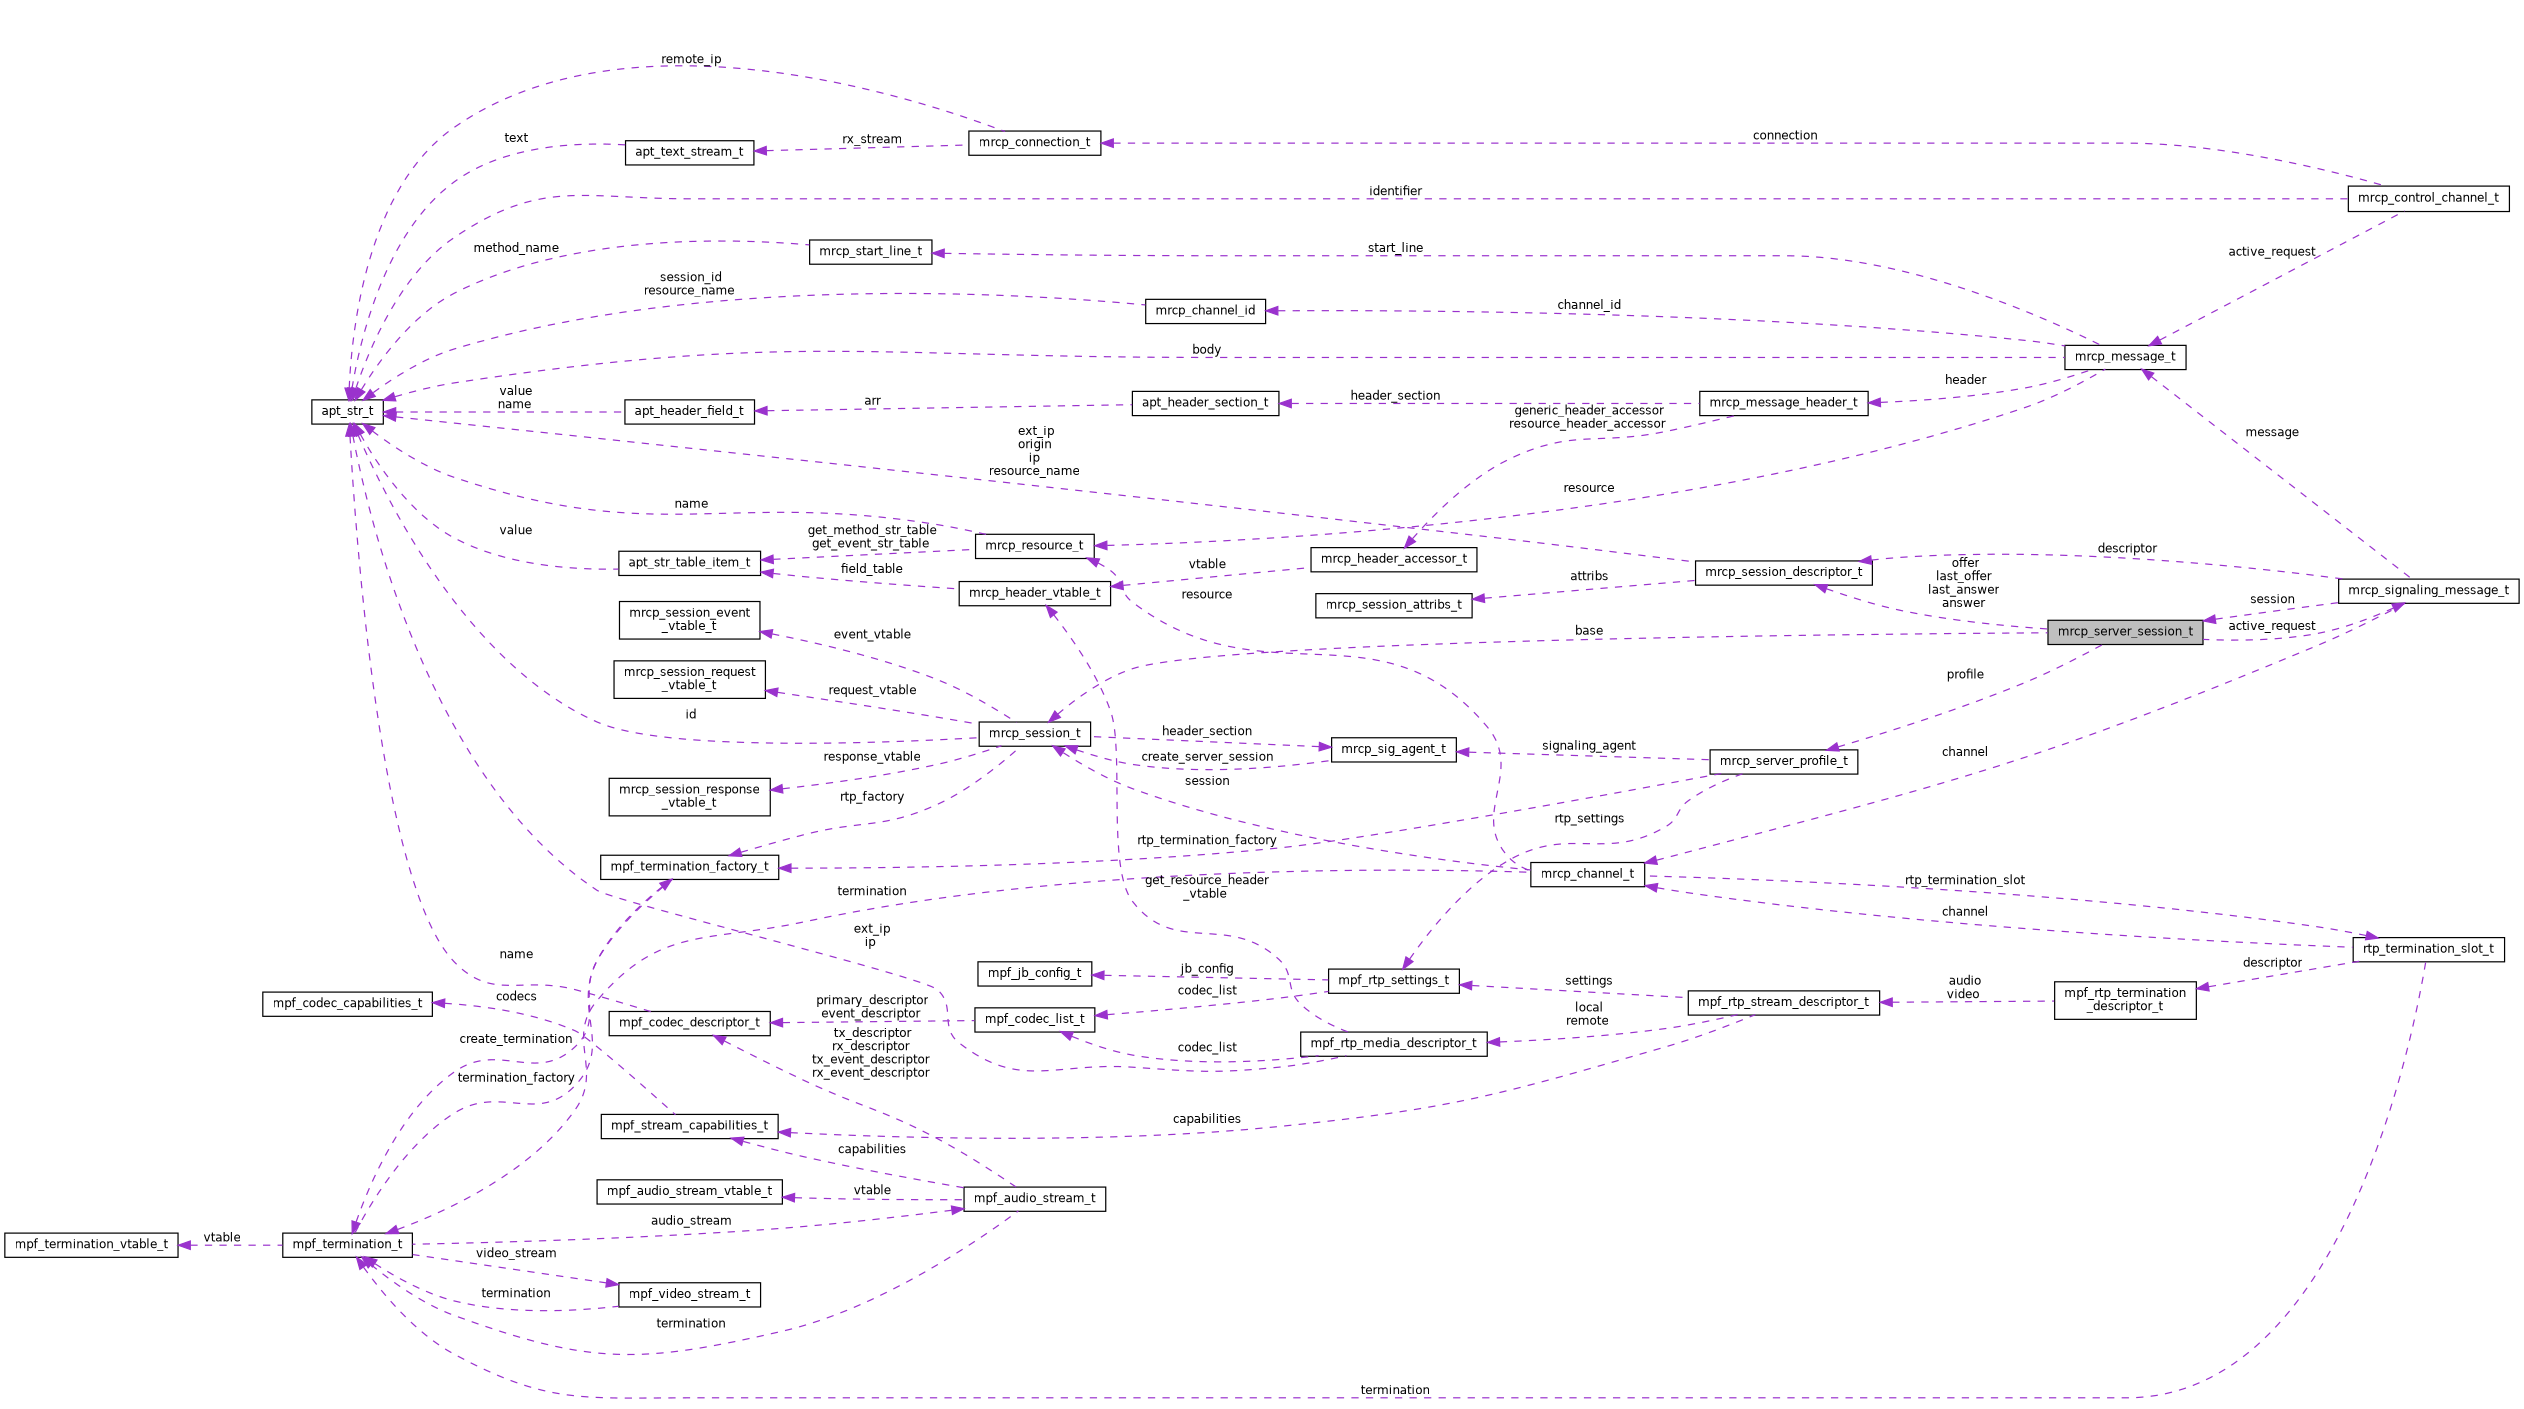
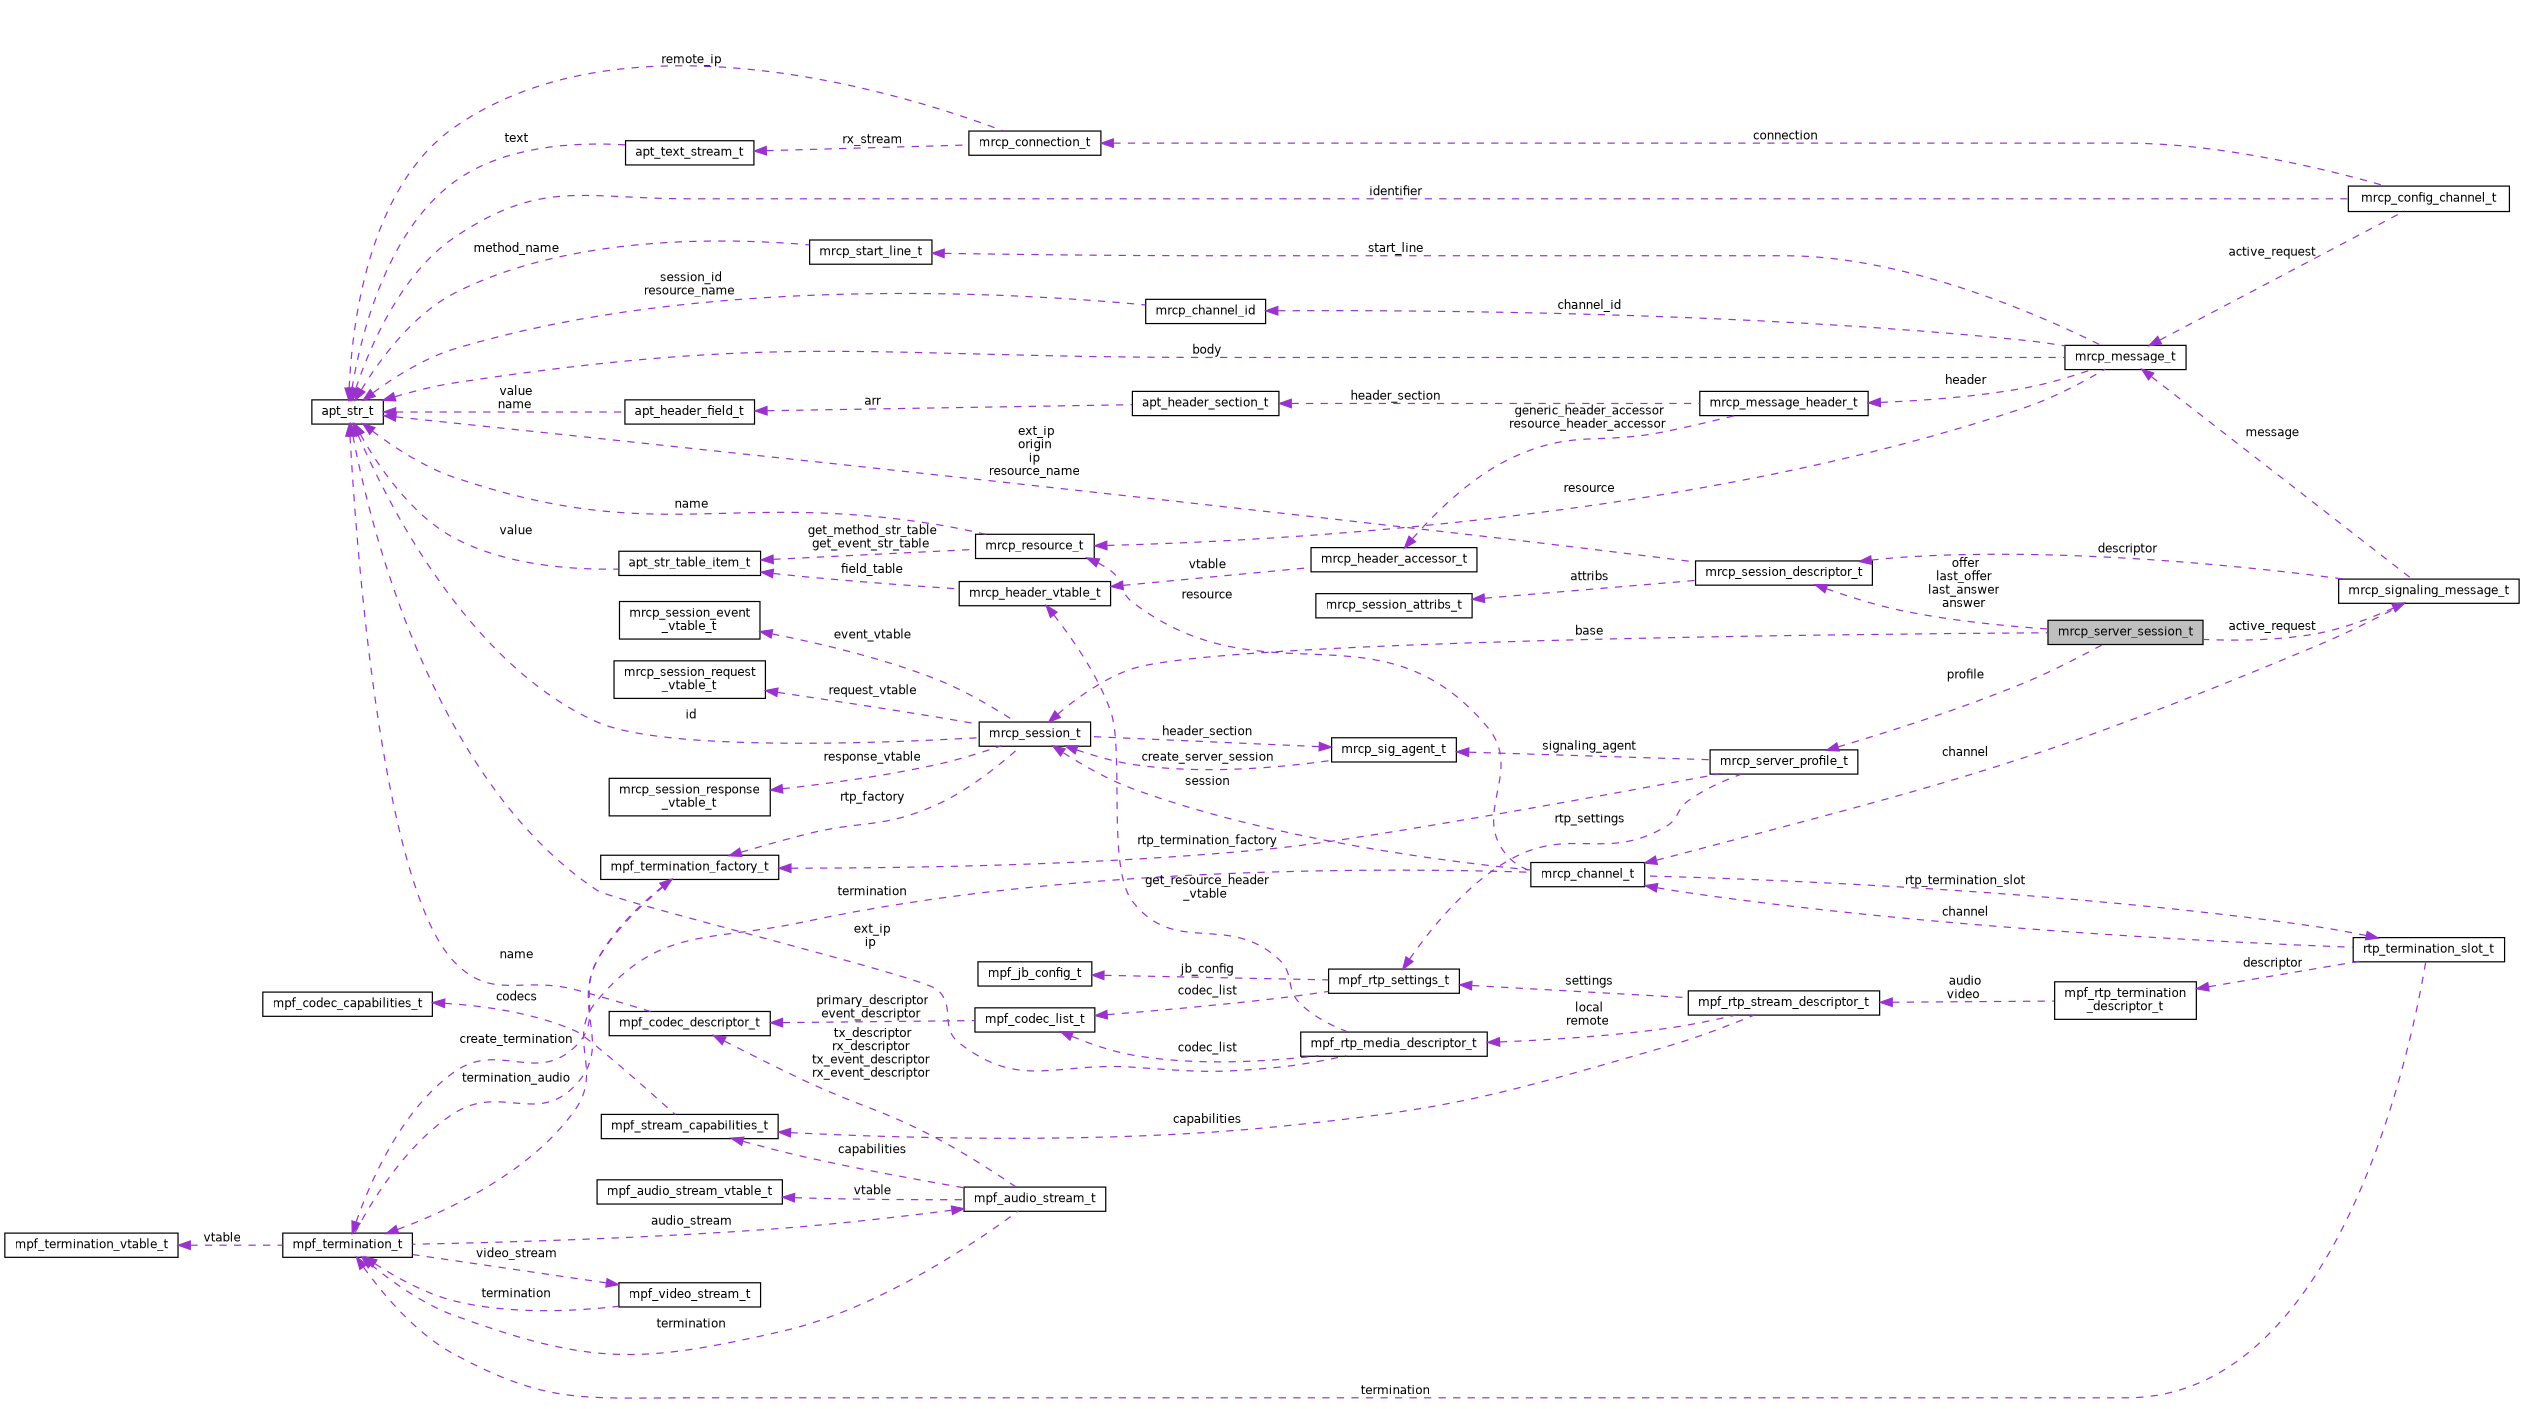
(2429, 199) -> (2429, 199)
(2277, 611) -> none
(515, 1079) -> (515, 1079)
